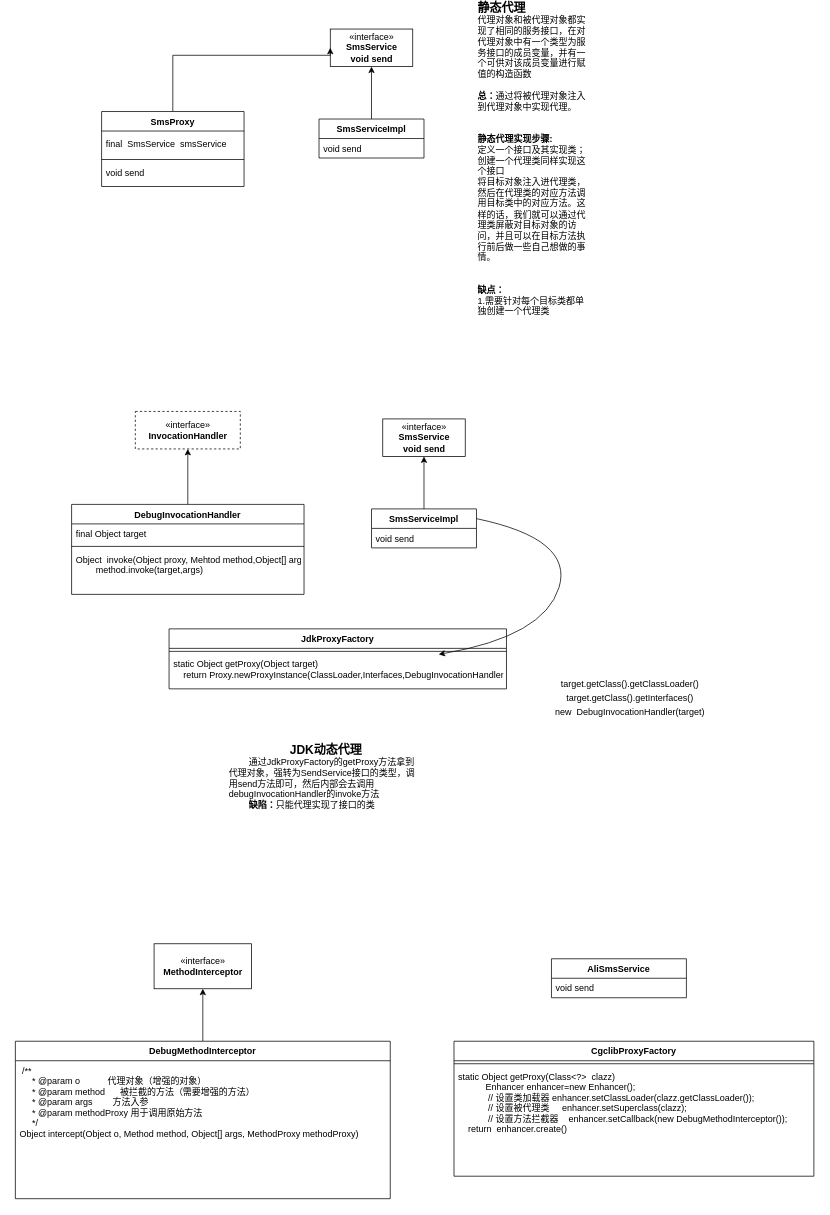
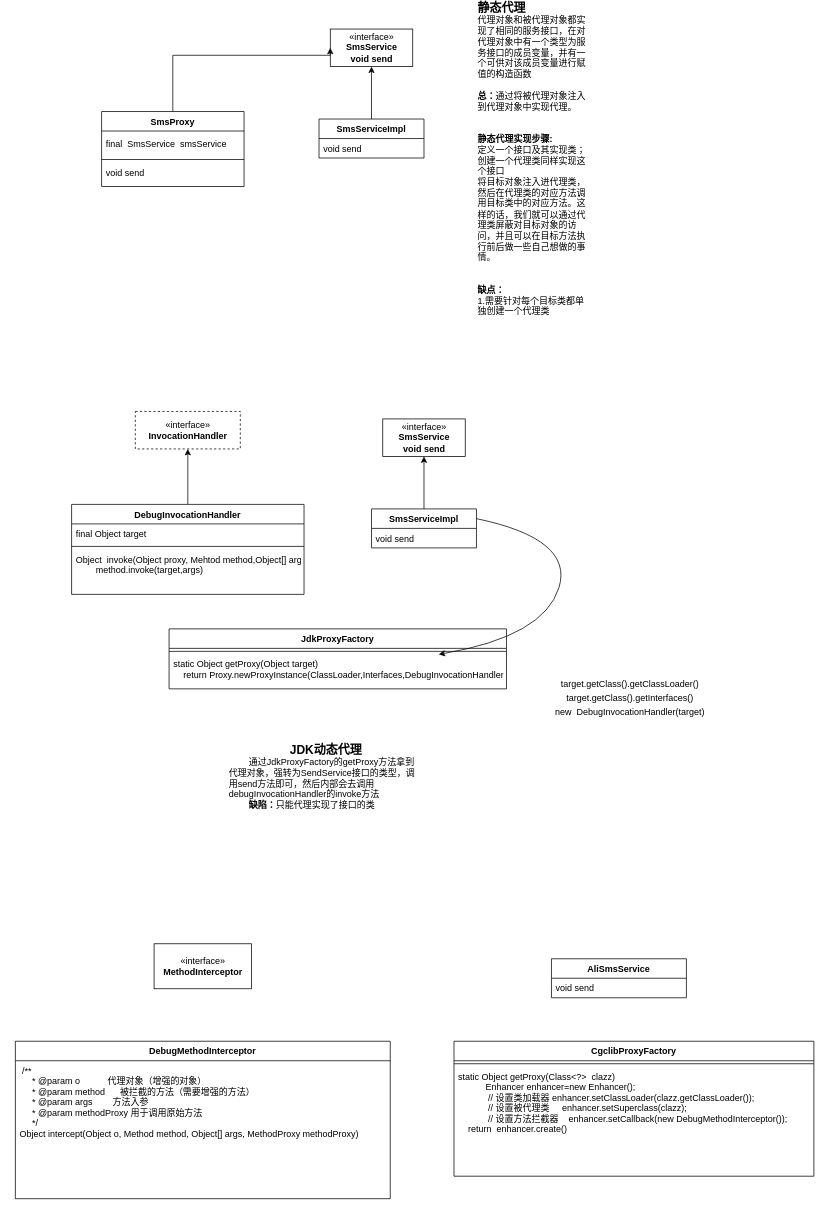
(203, 1017) -> none
